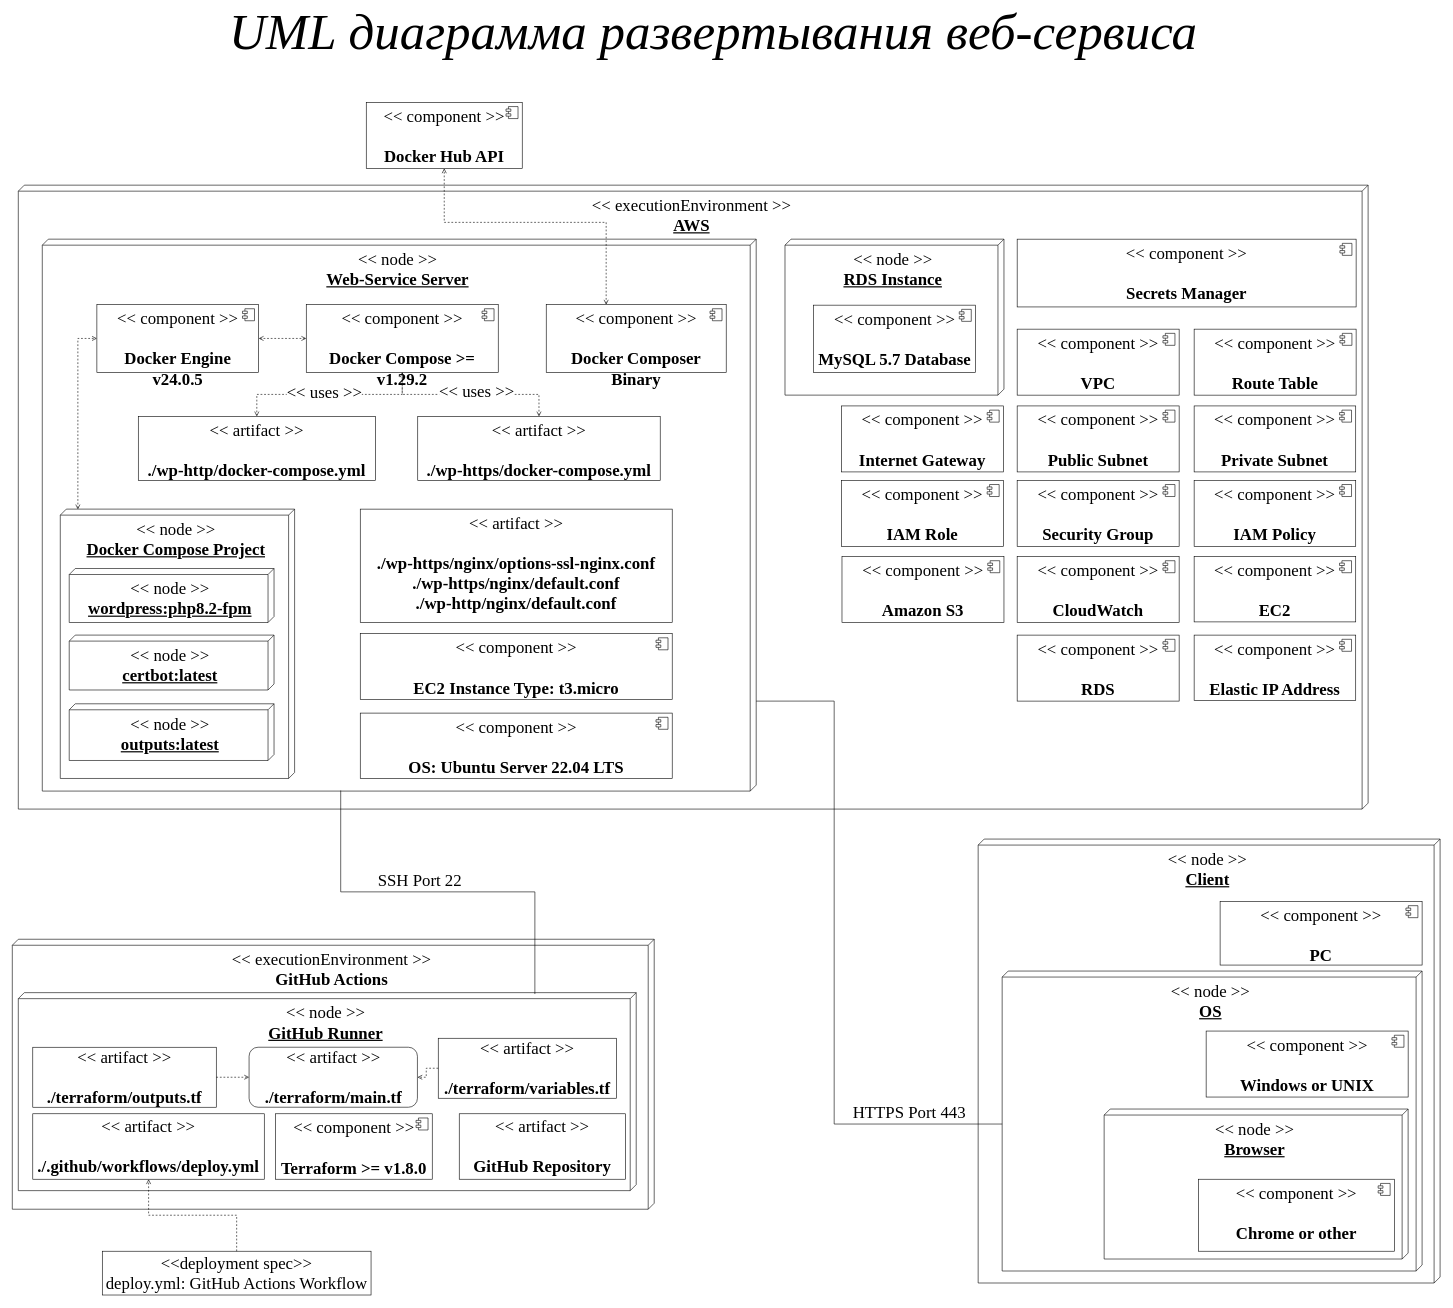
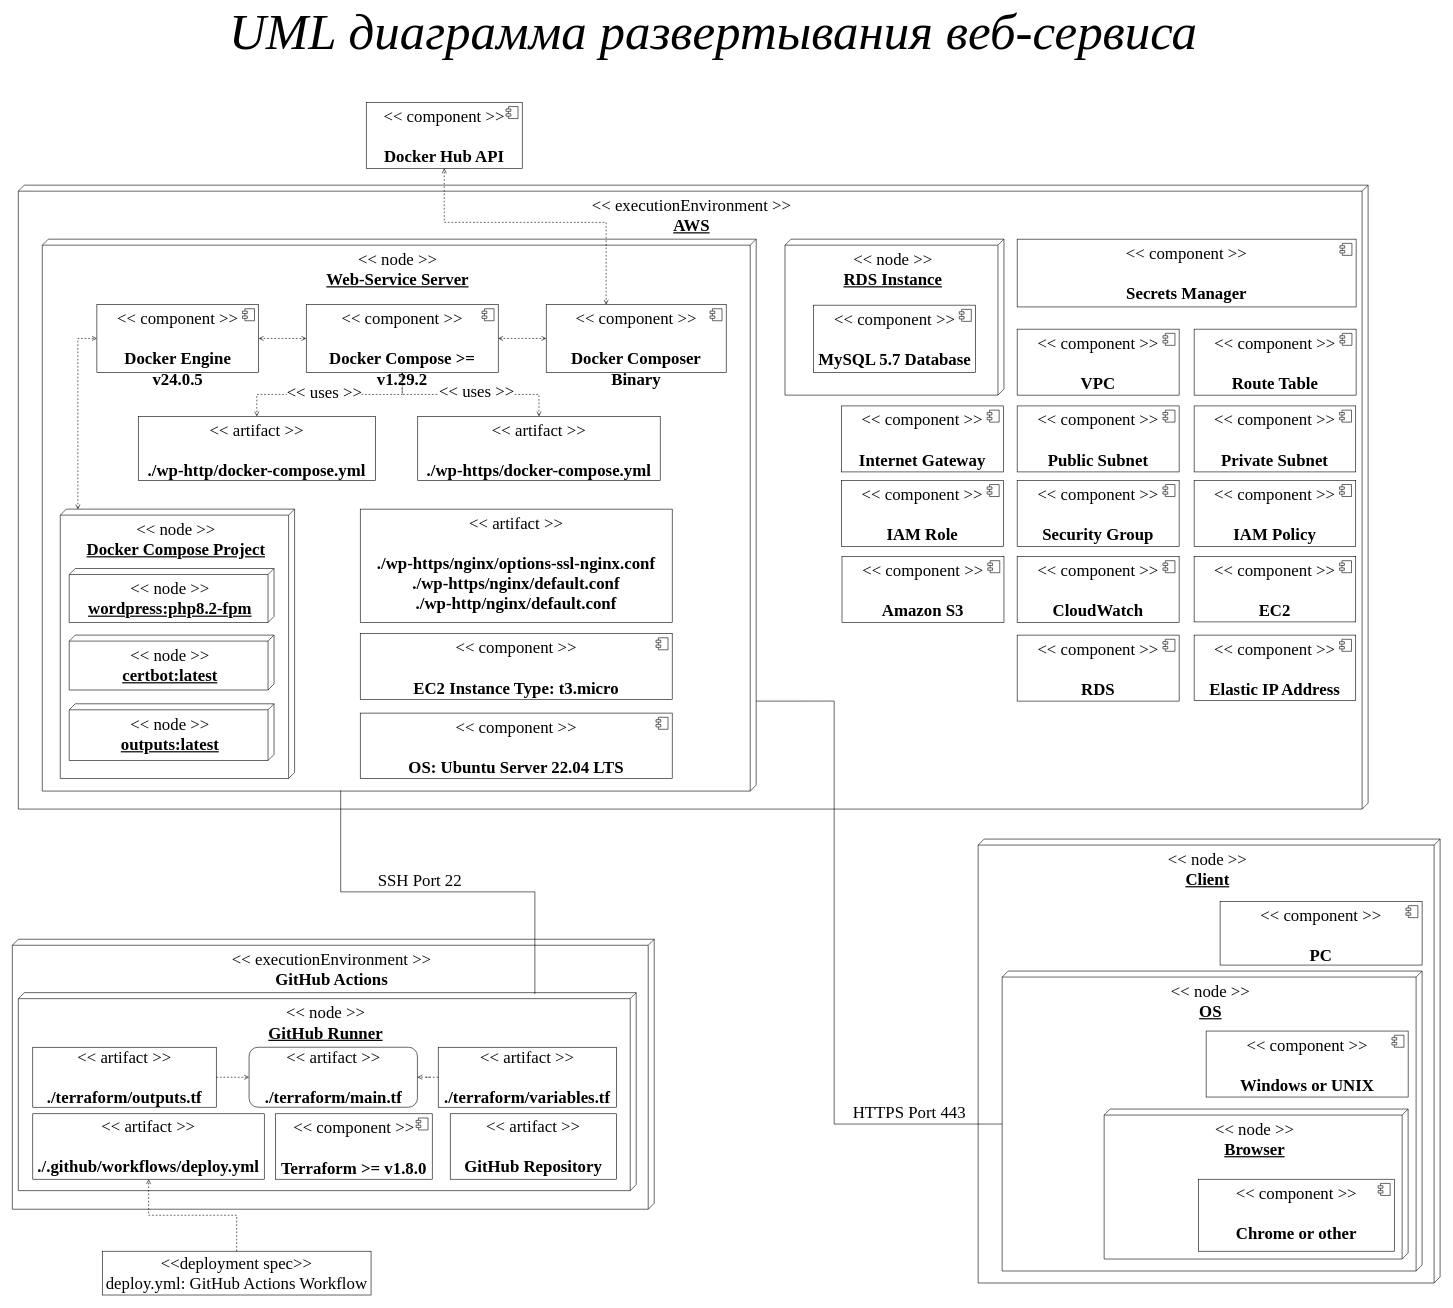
none -> (523, 338)
(527, 1068) -> (527, 1077)
(542, 1147) -> (533, 1147)
